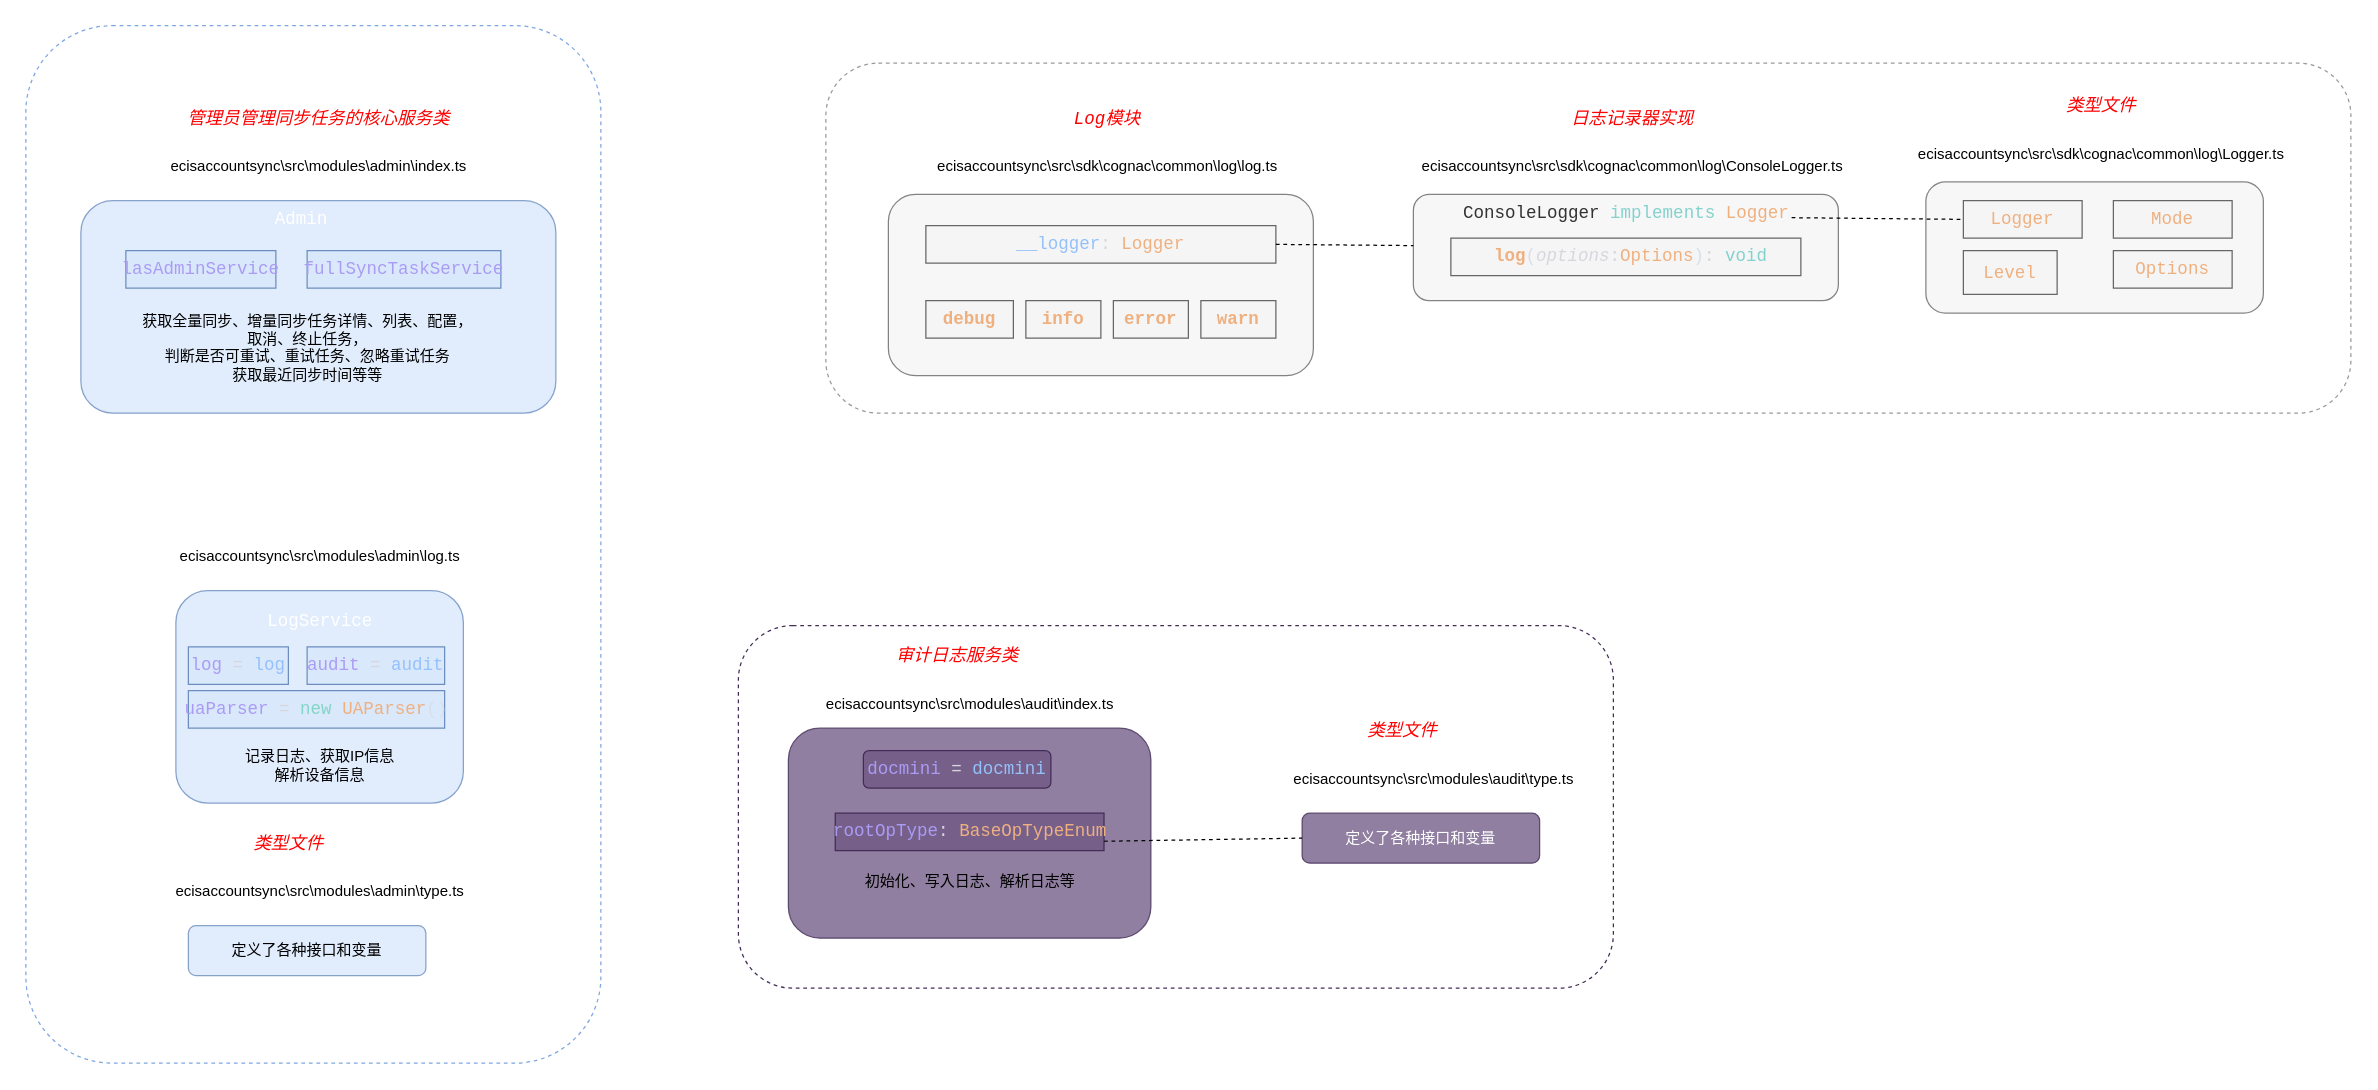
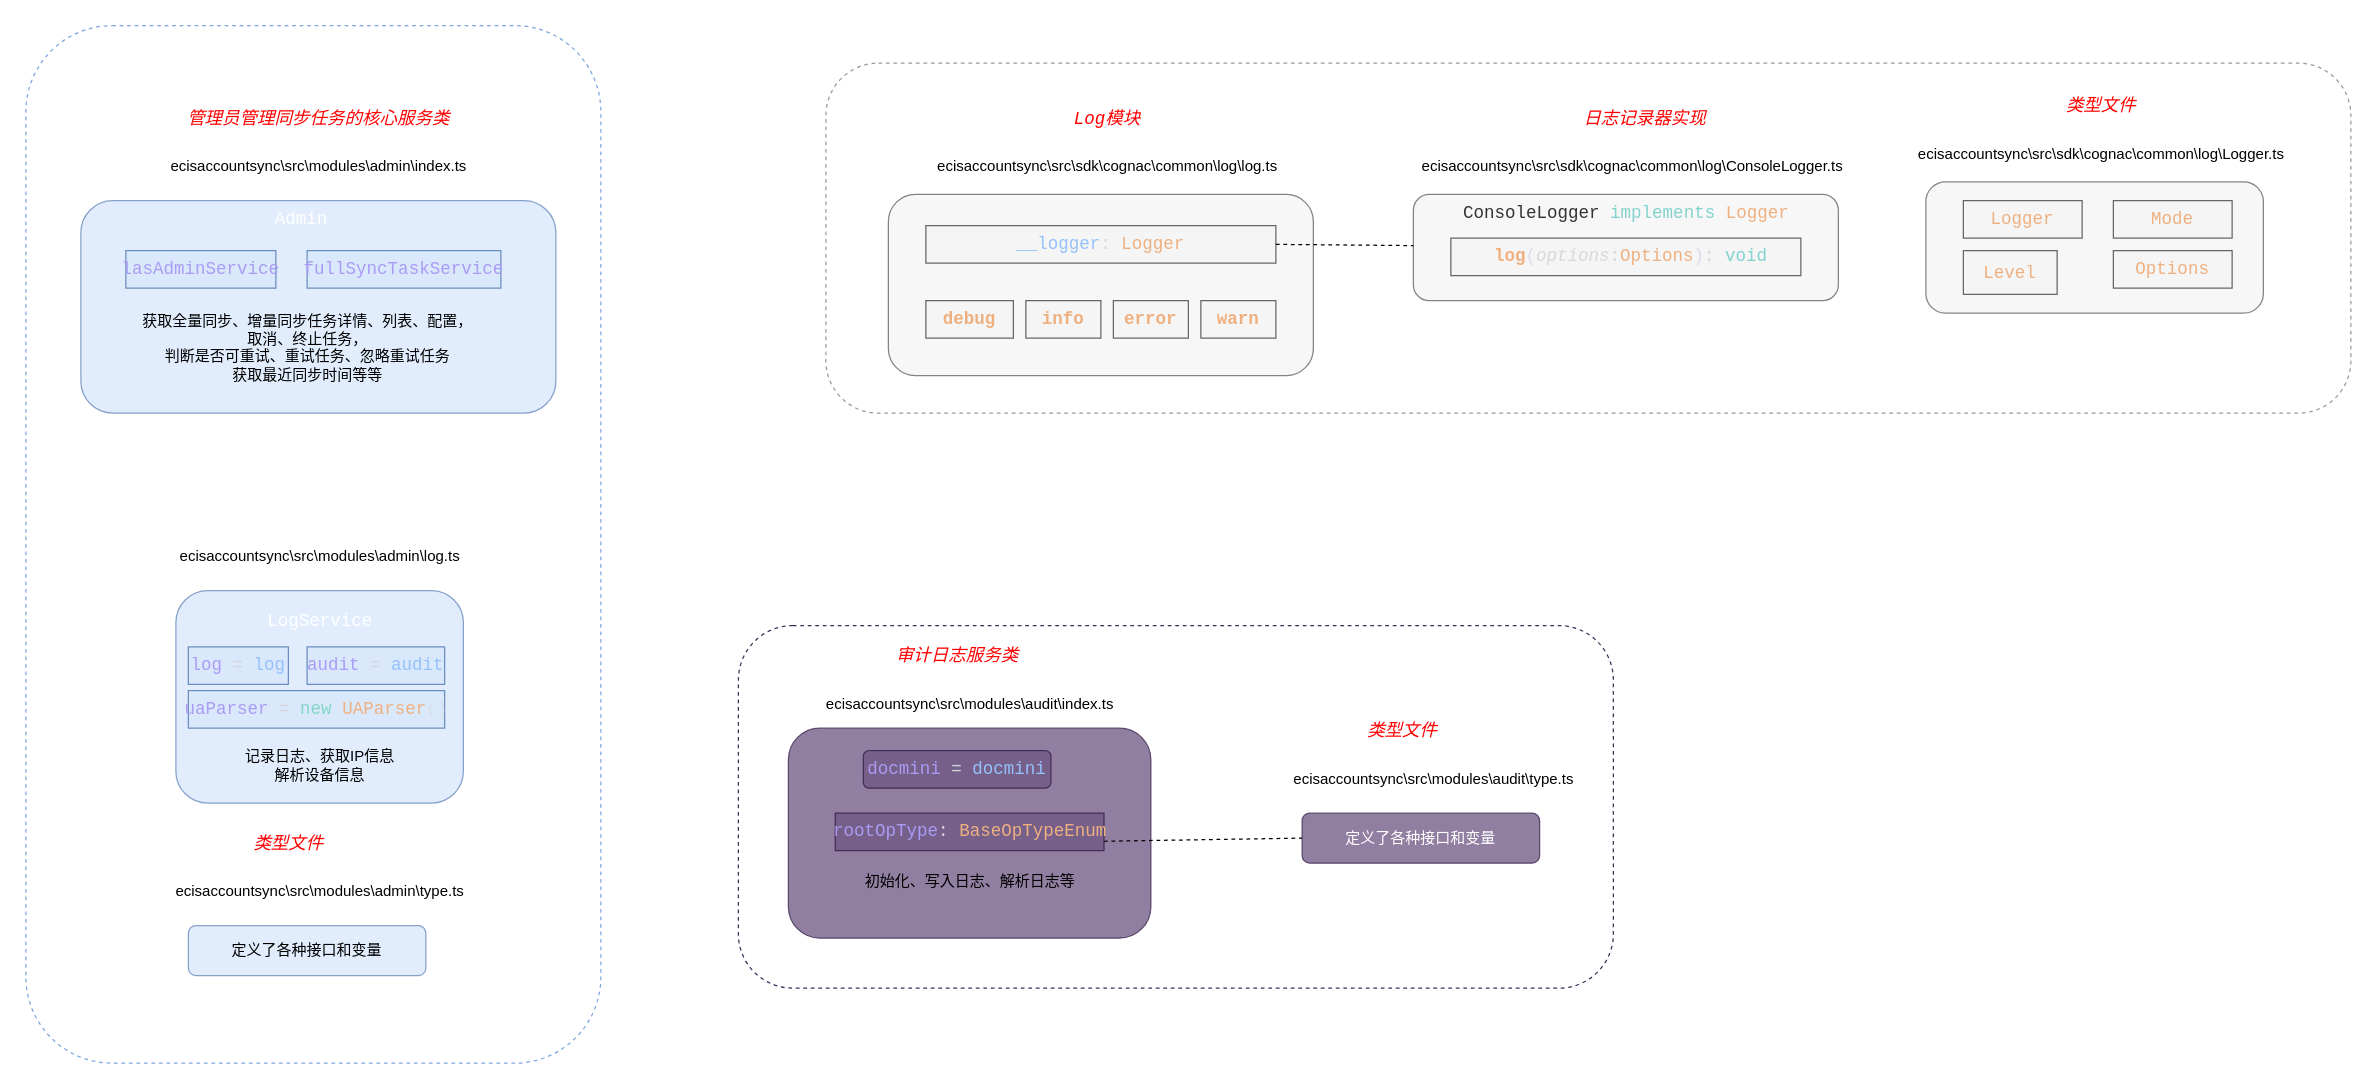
(1632, 119) -> (1644, 119)
(1876, 219) -> none
